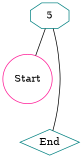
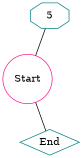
(60, 80) -> (41, 117)
